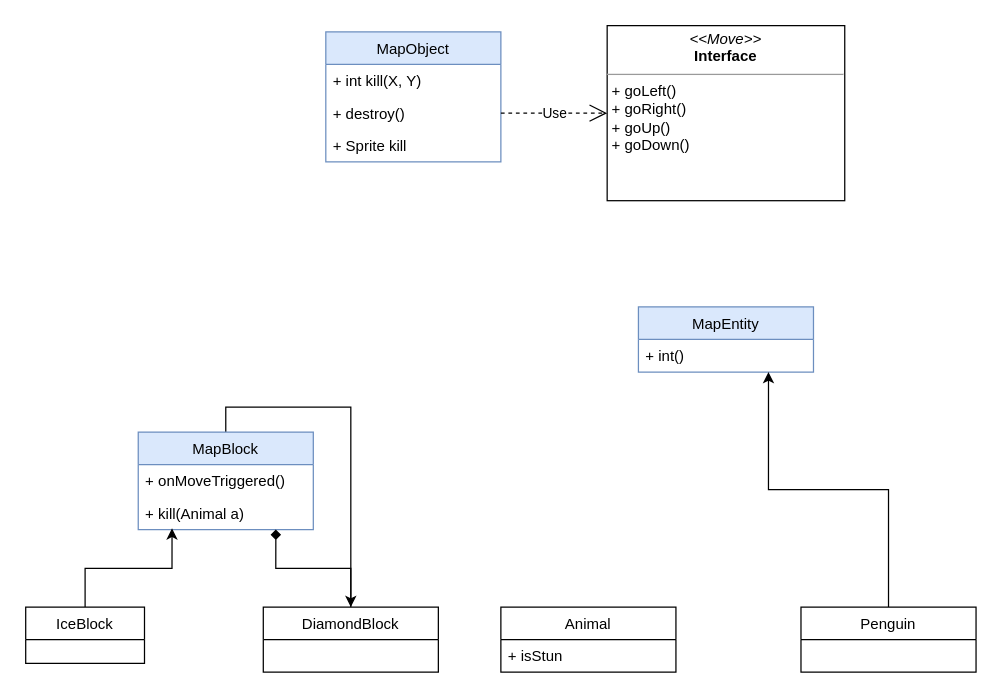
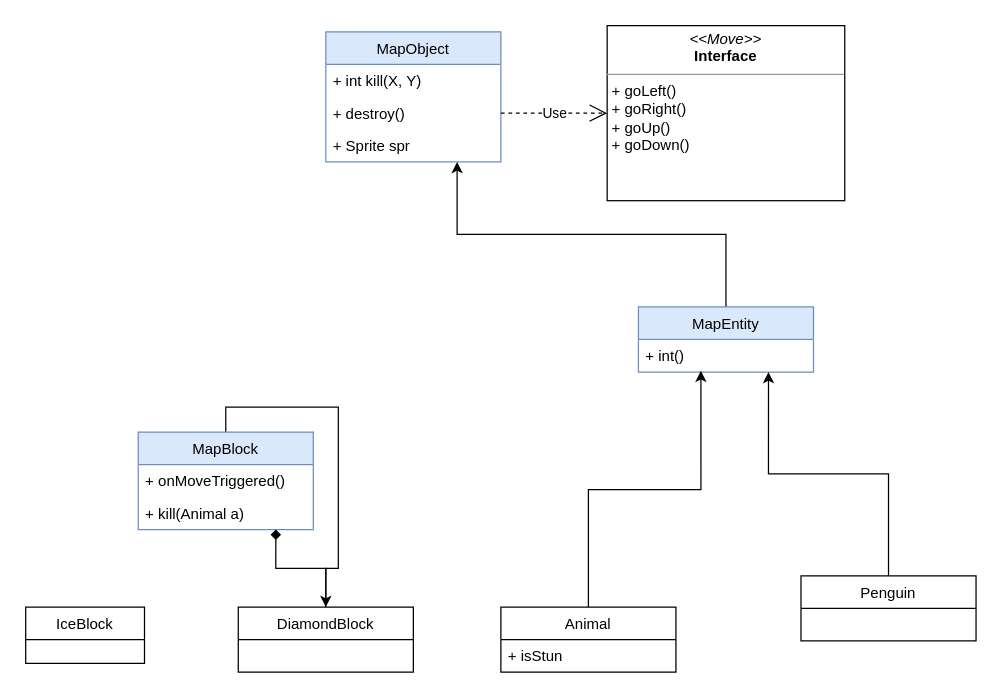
(375, 146) -> (377, 146)
none -> (595, 234)
none -> (642, 489)
(126, 568) -> none
(351, 639) -> (326, 639)
(888, 639) -> (888, 608)
